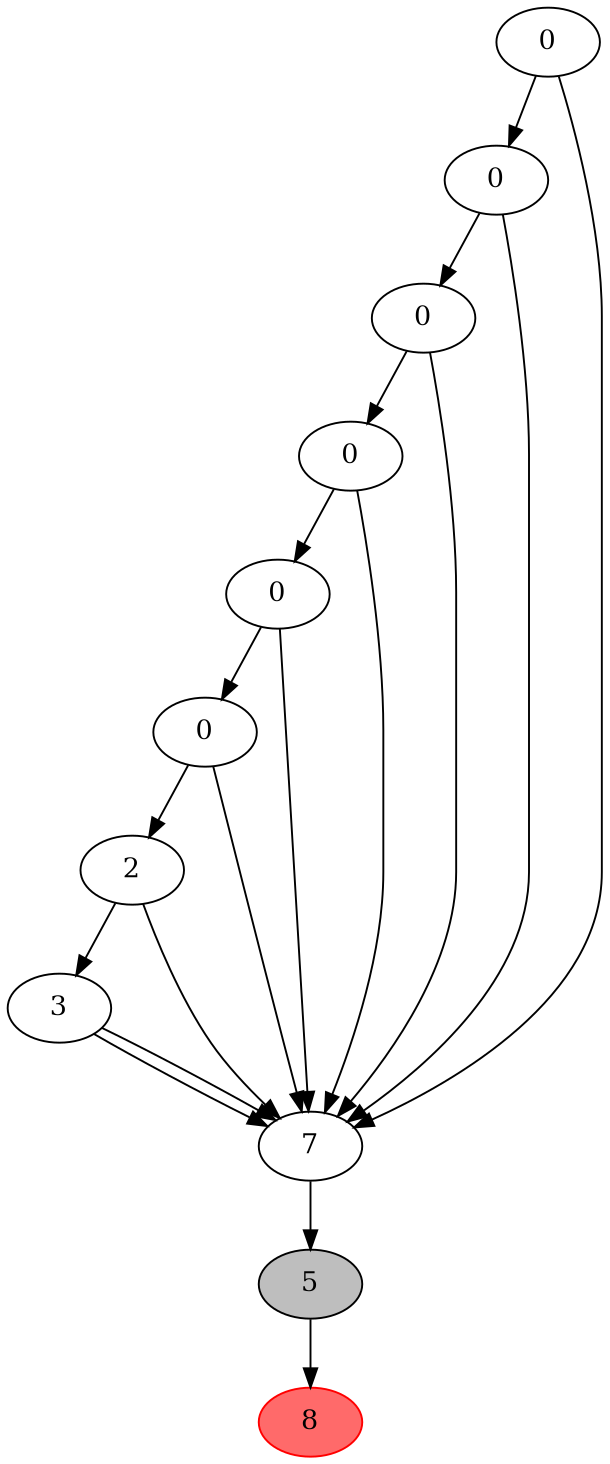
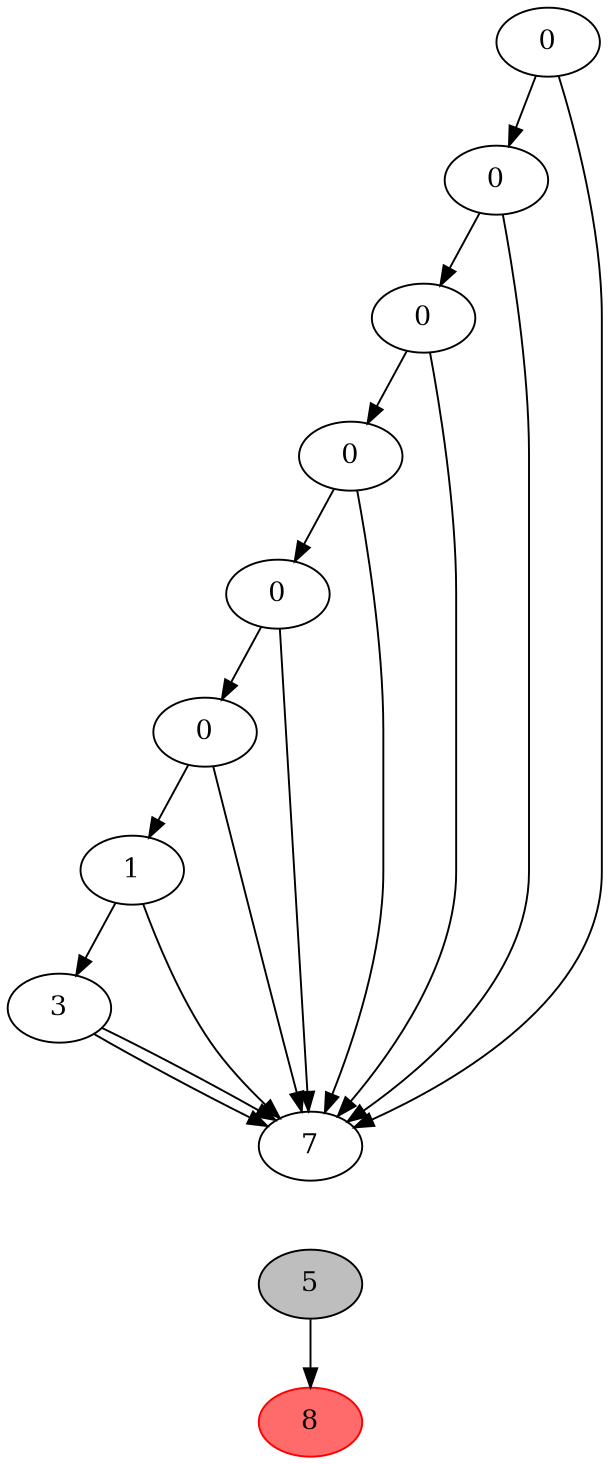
(132, 870) -> (132, 870)
(310, 1206) -> none
